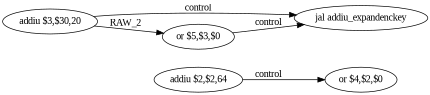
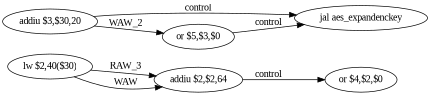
(361, 18) -> (361, 18)
(126, 23) -> (126, 23)
none -> (50, 67)
